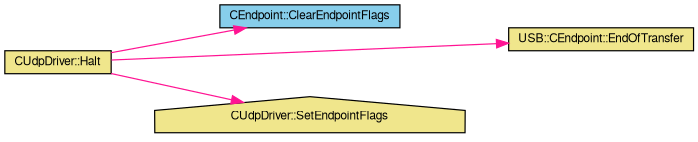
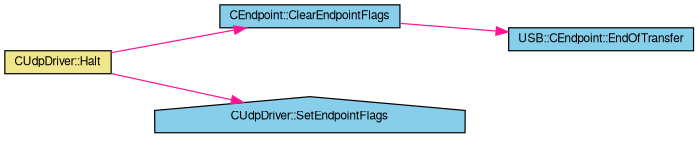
(601, 39) -> (601, 39)
(304, 52) -> (448, 27)
(310, 117) -> (310, 117)
